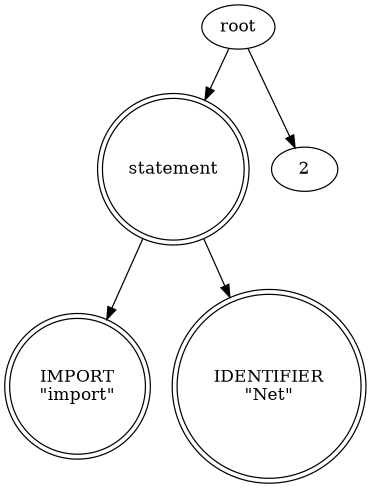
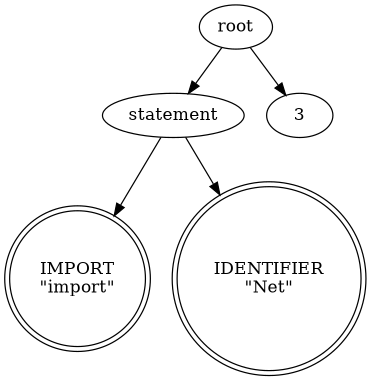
(173, 169) -> (173, 115)
(305, 169) -> (300, 115)
